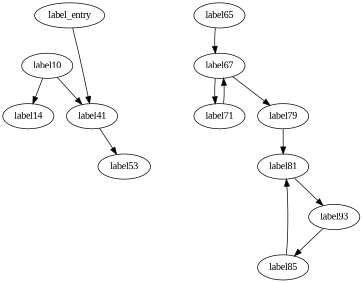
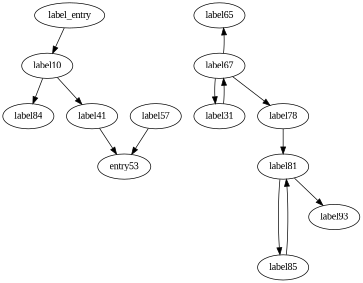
(215, 37) -> (224, 44)
(81, 62) -> (60, 37)
(28, 116) -> (28, 116)
none -> (156, 116)
(219, 116) -> (219, 116)
(283, 116) -> (283, 116)
(124, 167) -> (124, 167)
(311, 240) -> (278, 213)
